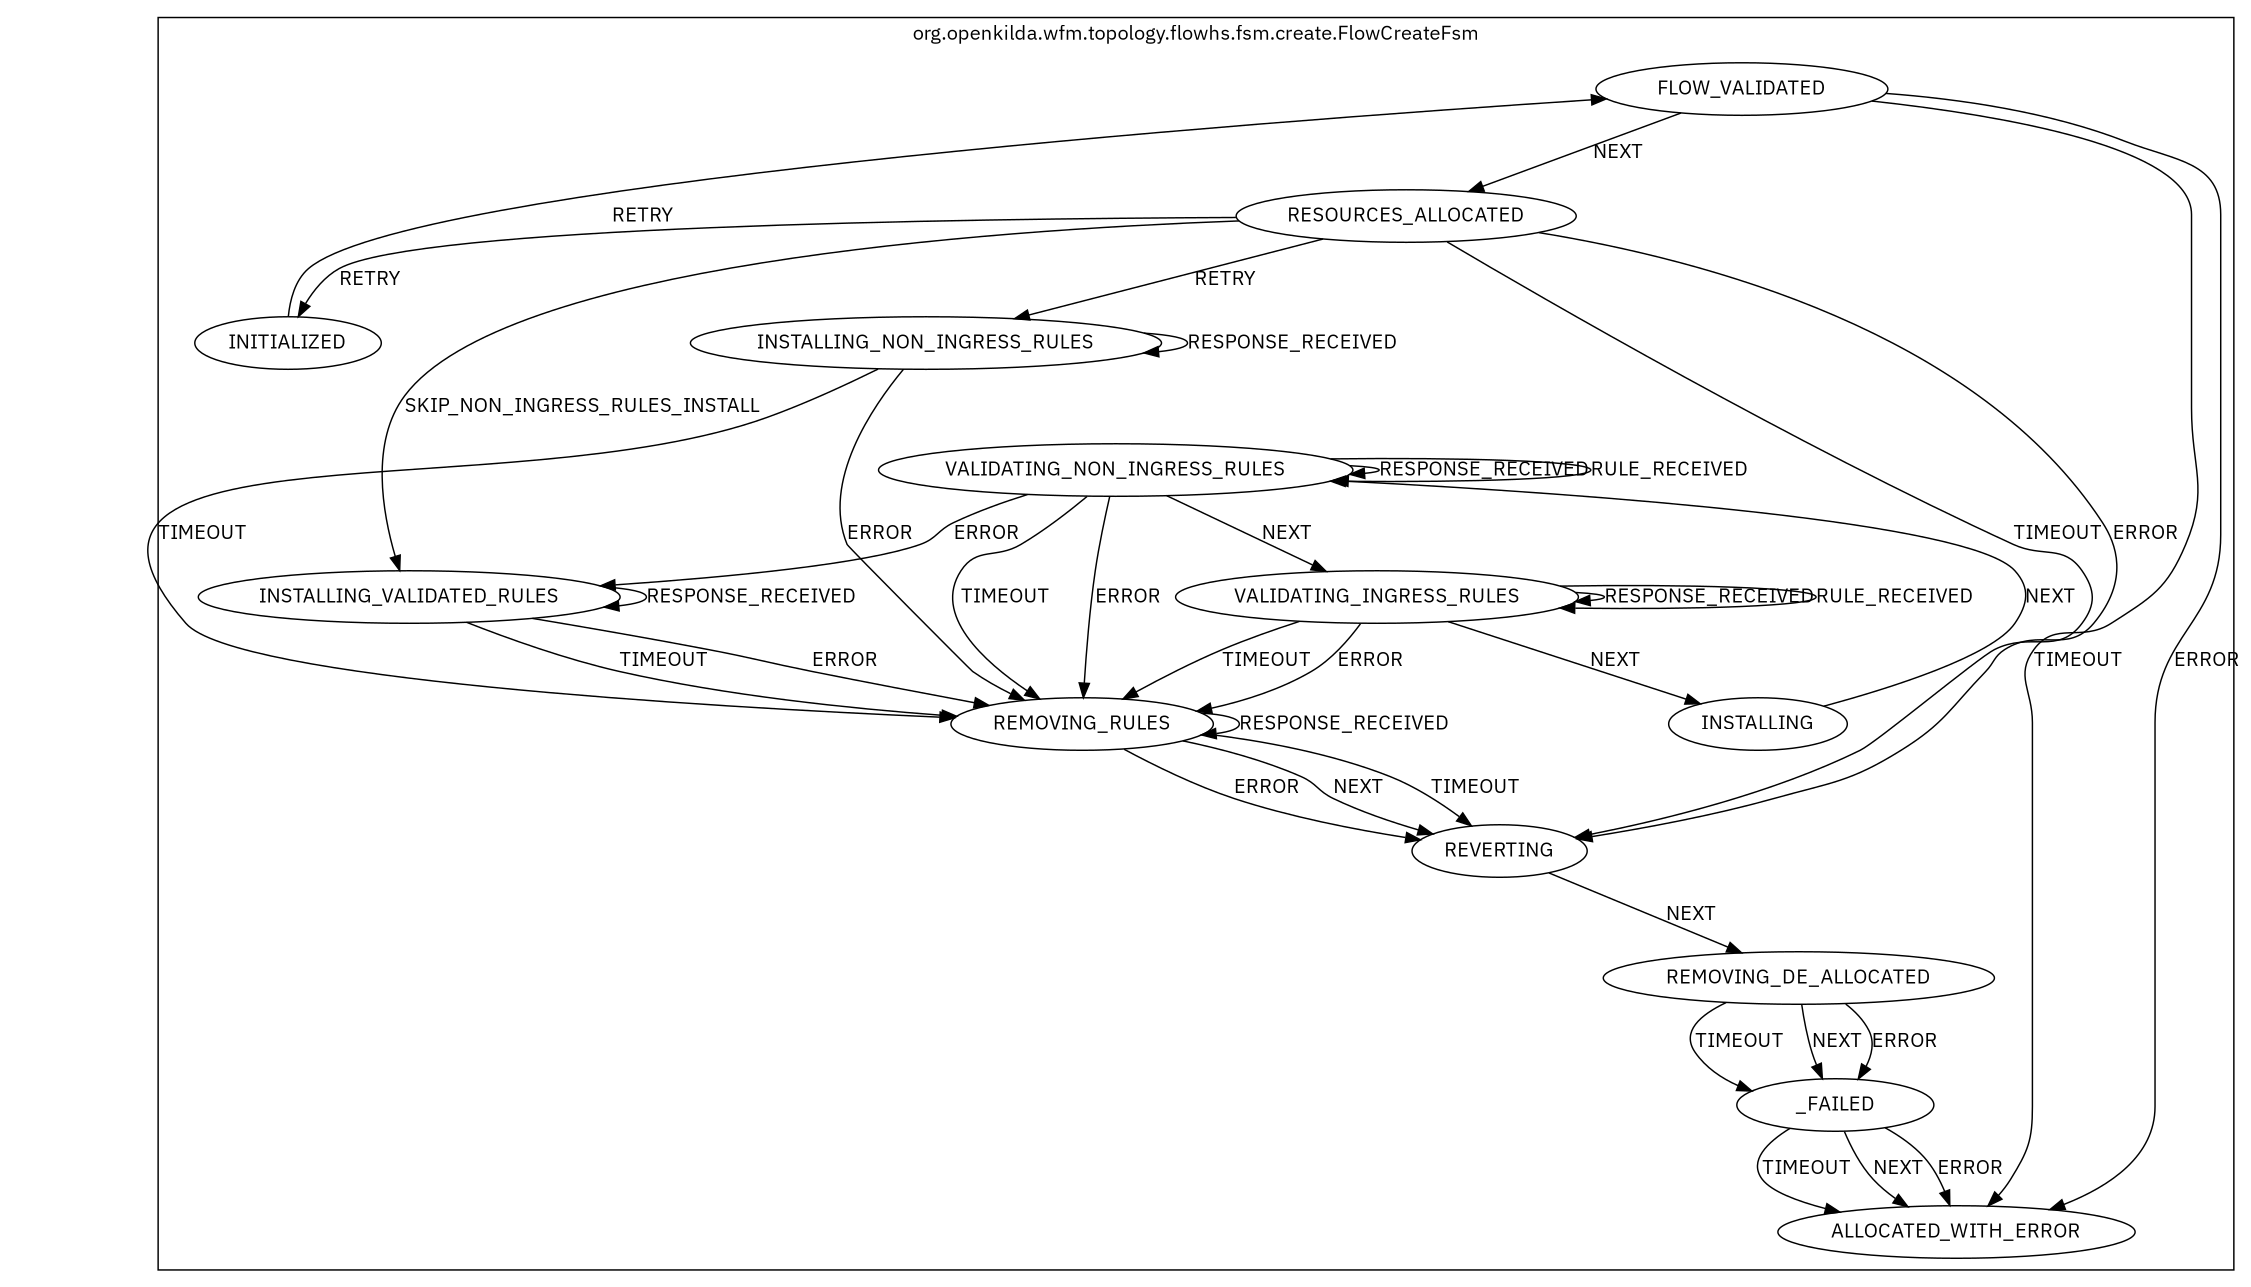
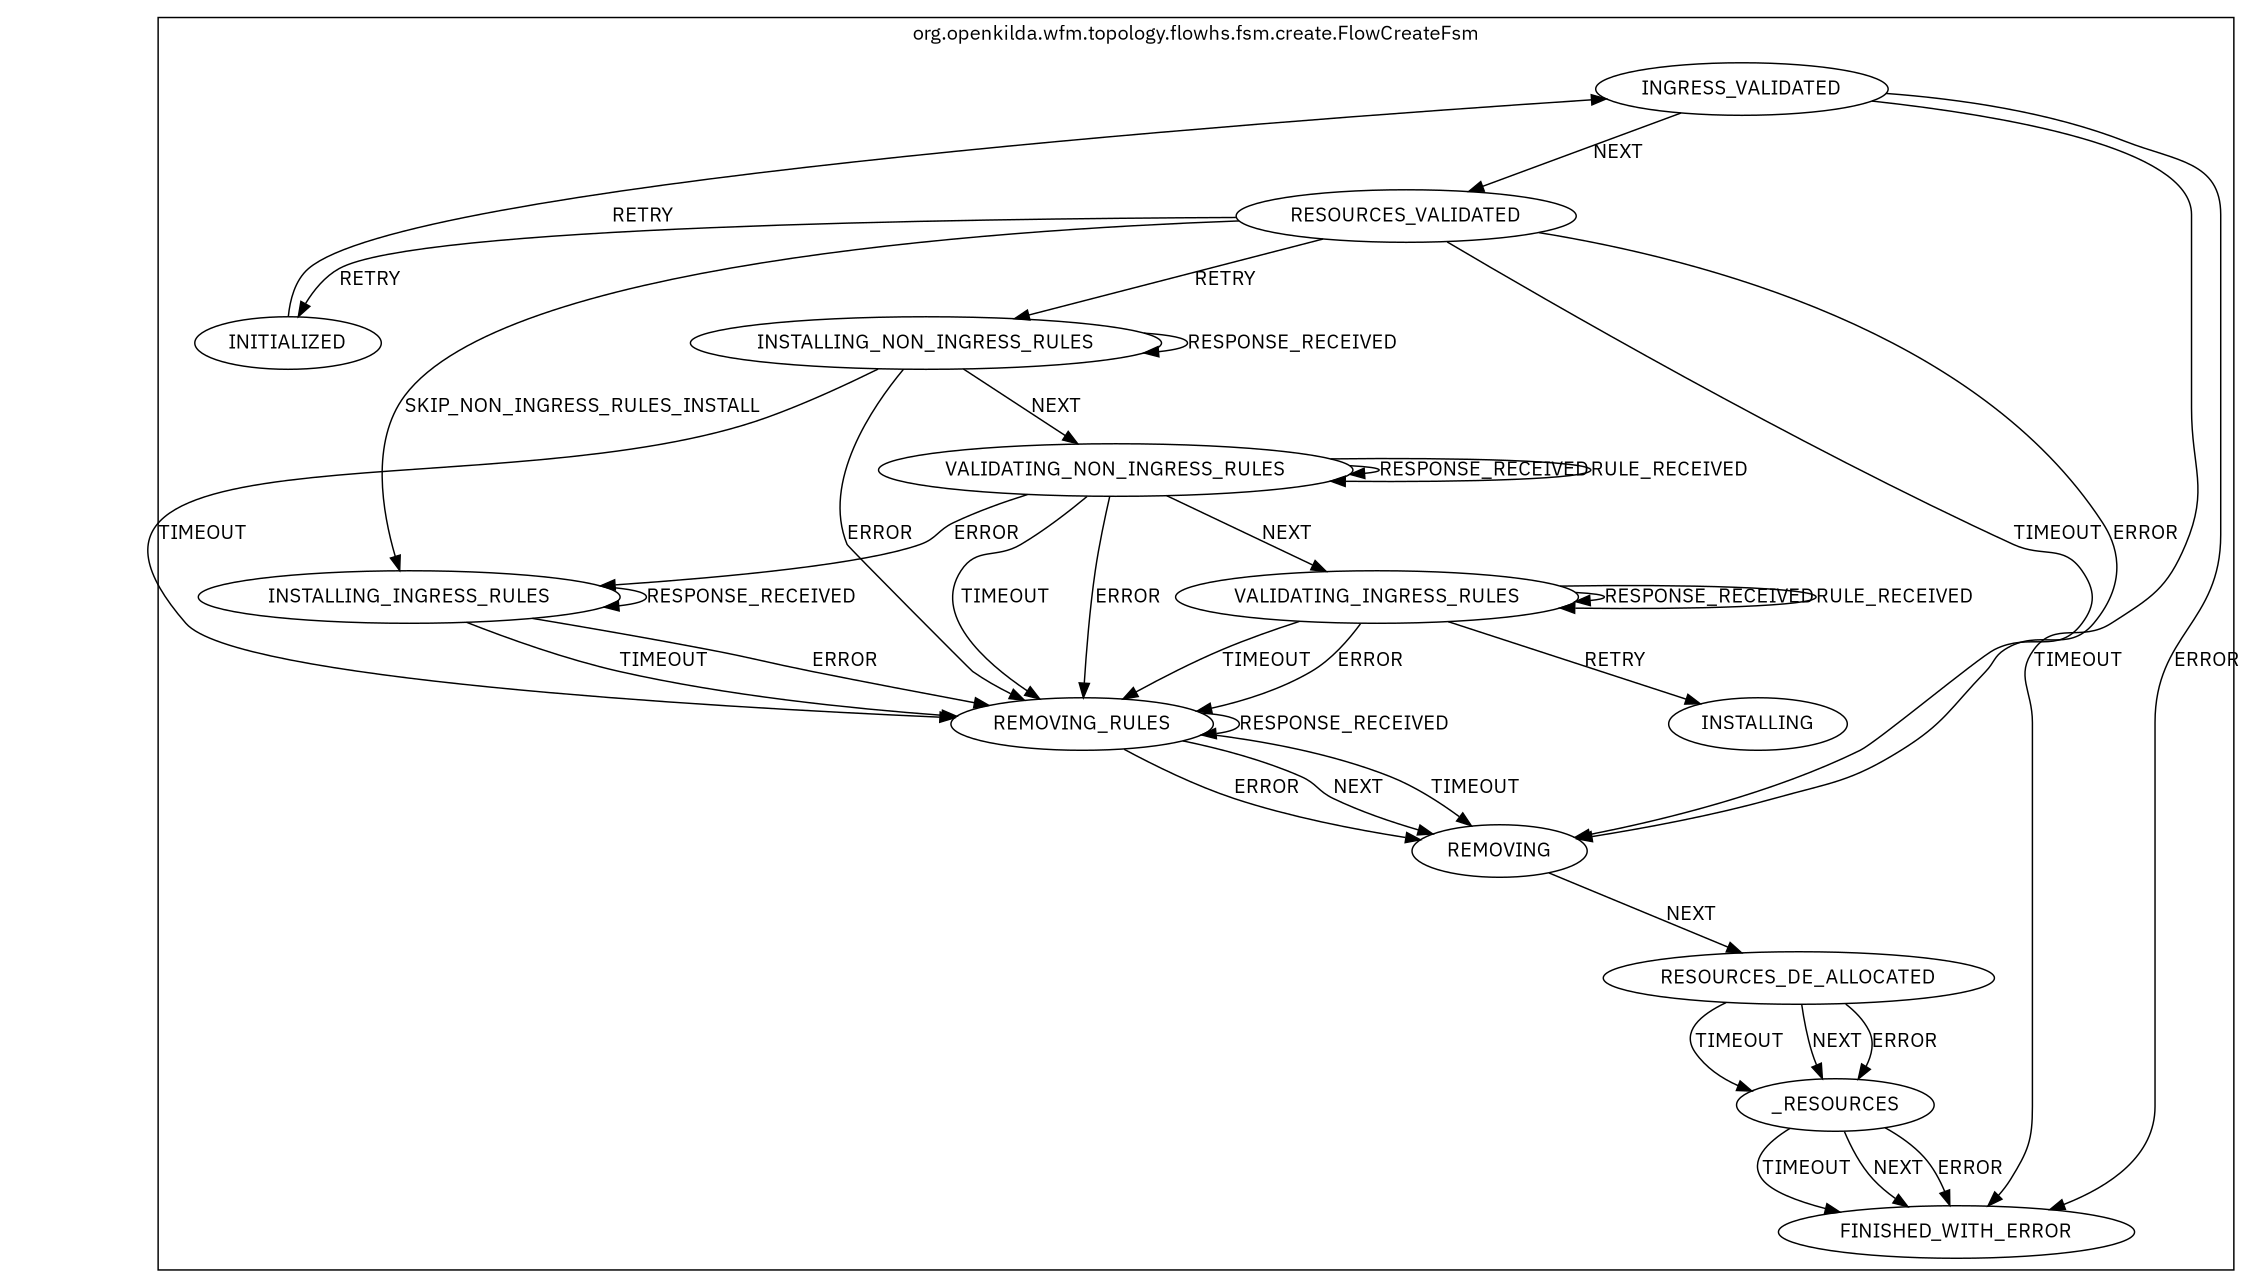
(1742, 89) -> (1742, 89)
(1406, 216) -> (1406, 216)
(1819, 520) -> (1014, 402)
(409, 597) -> (409, 597)
(1616, 661) -> (1616, 661)
(1500, 851) -> (1500, 851)
(1799, 978) -> (1799, 978)
(1835, 1105) -> (1835, 1105)
(1956, 1232) -> (1956, 1232)
